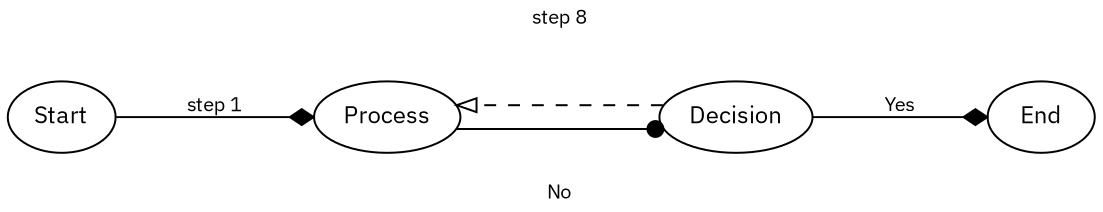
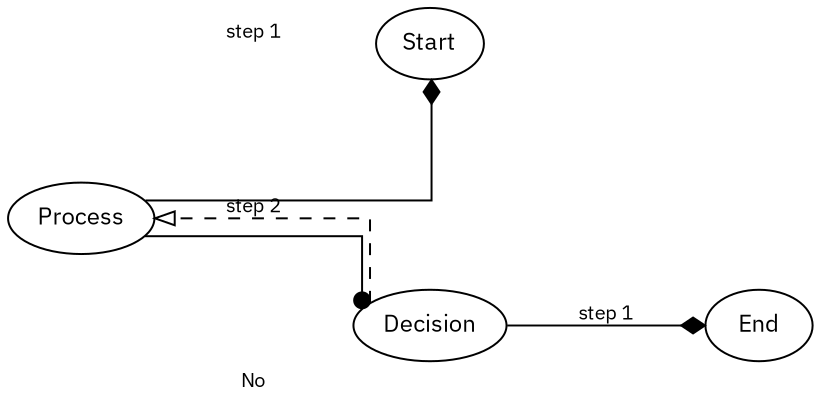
(560, 19) -> (254, 207)
(900, 106) -> (606, 315)
(203, 117) -> (337, 200)
